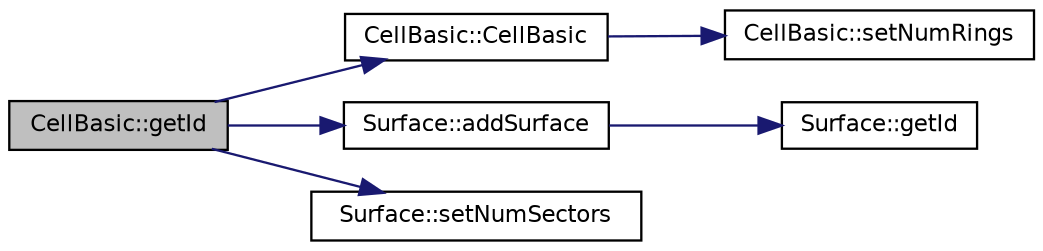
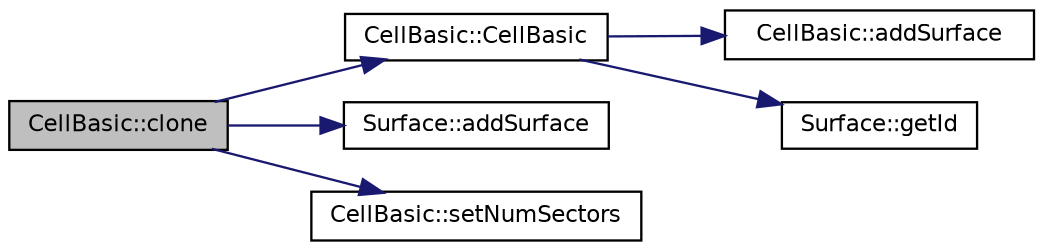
(879, 35) -> (879, 35)
(119, 125) -> (119, 125)
(684, 125) -> (669, 79)
(476, 216) -> (476, 216)
